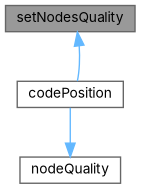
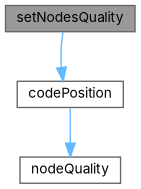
(79, 64) -> (61, 50)
